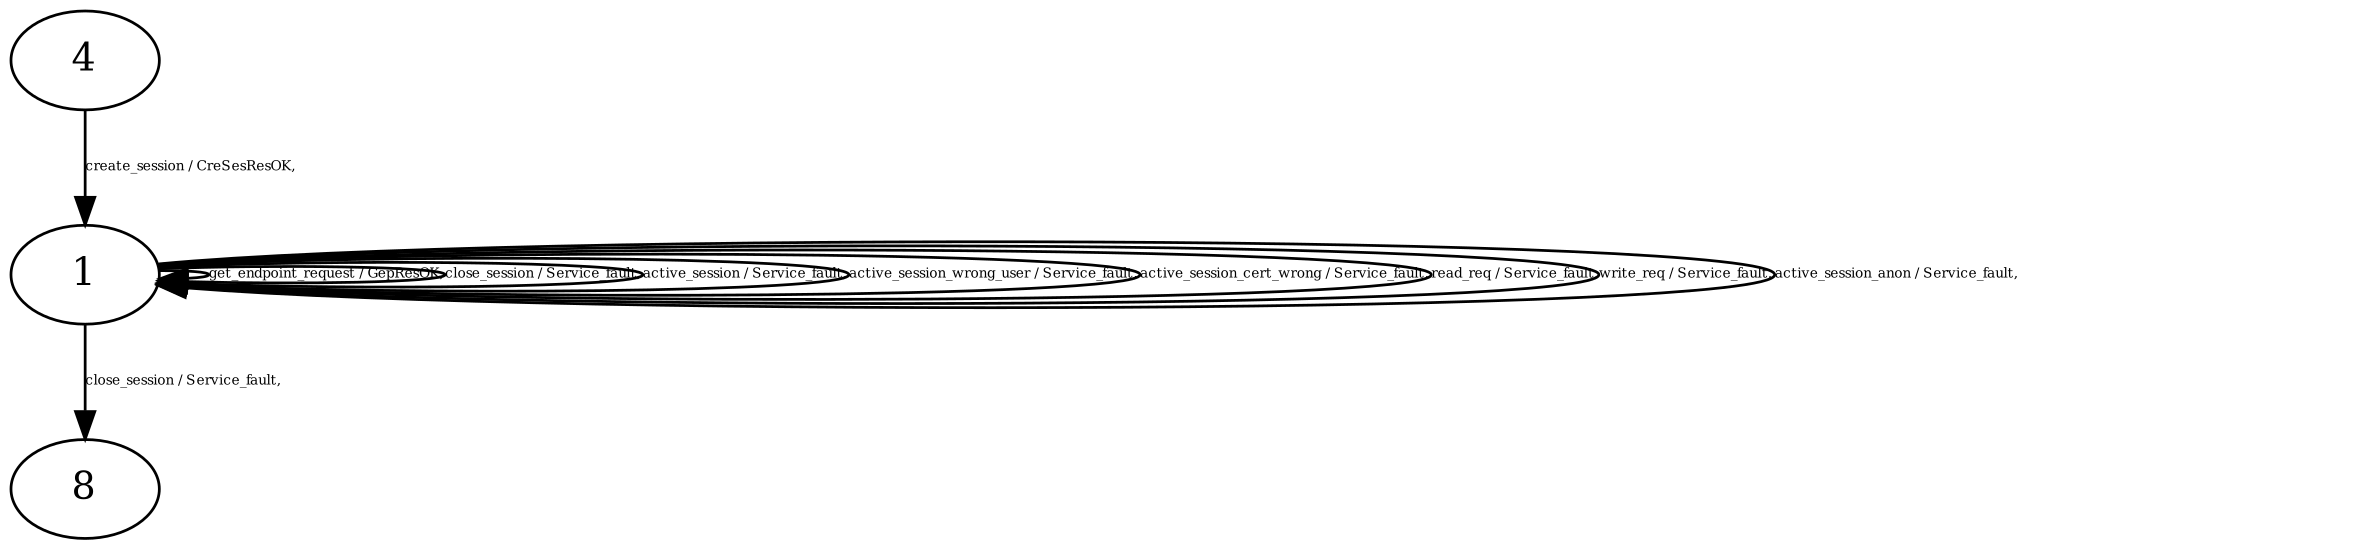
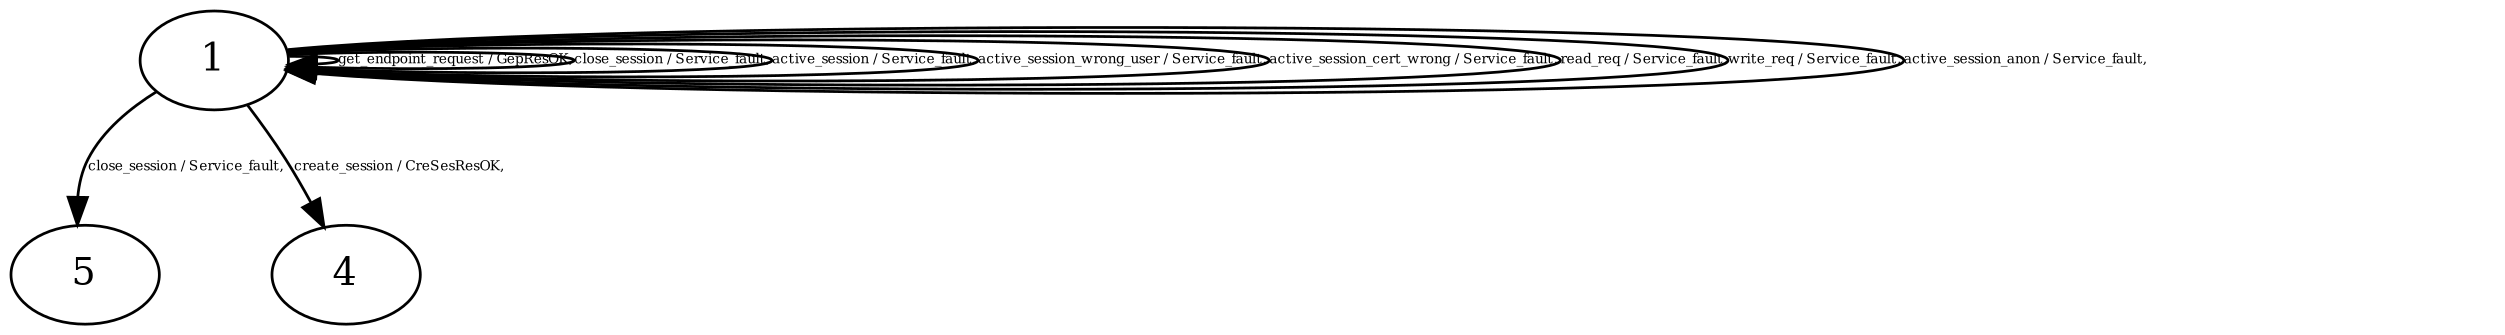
(85, 154) -> (281, 152)
(85, 489) -> (85, 275)
